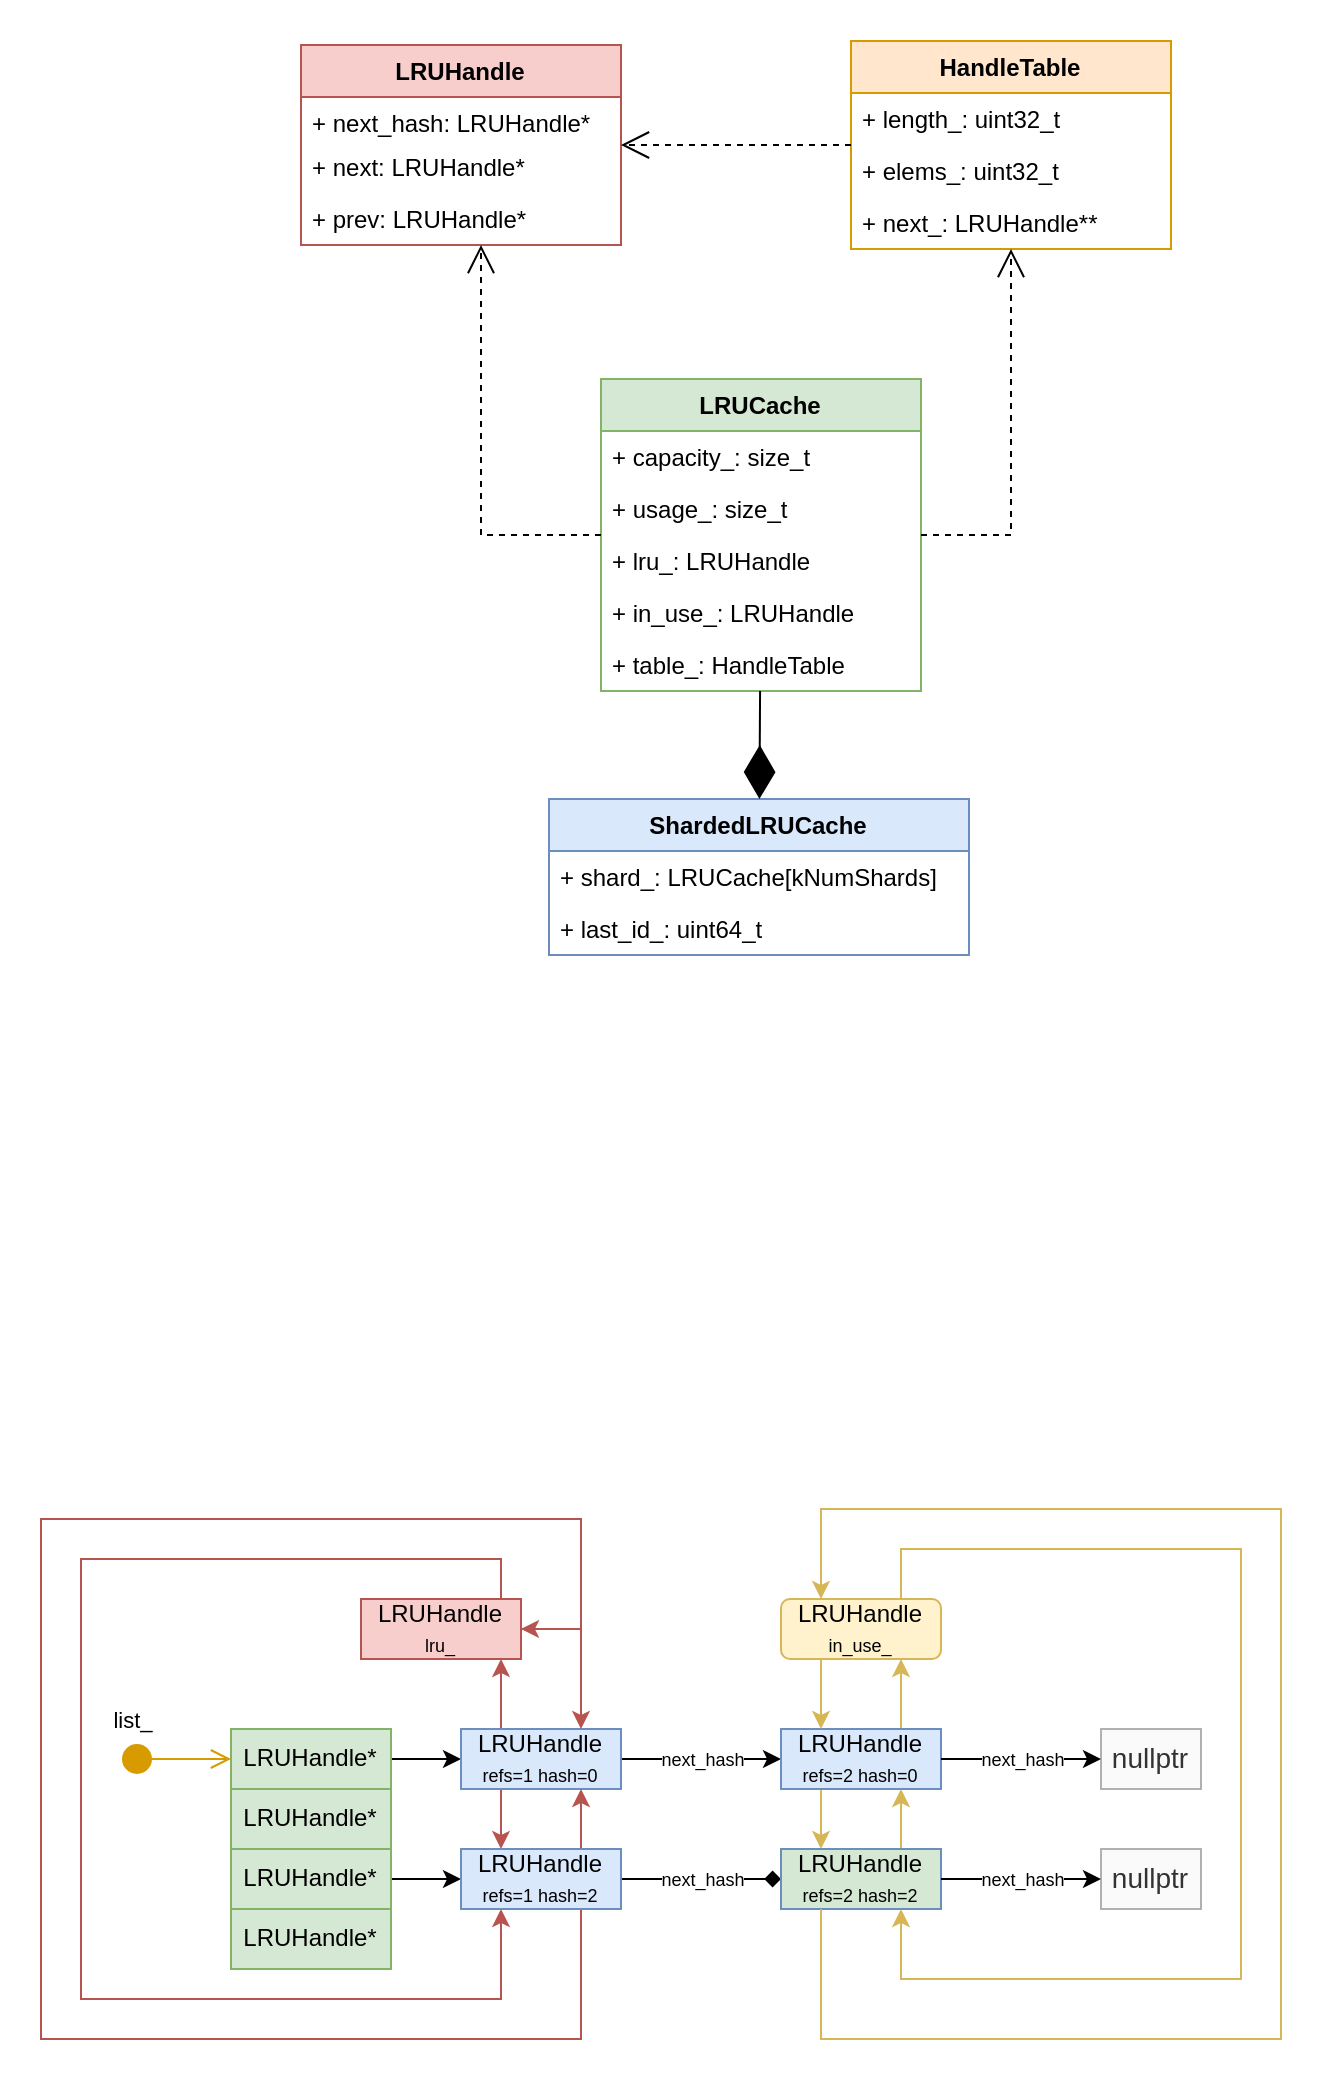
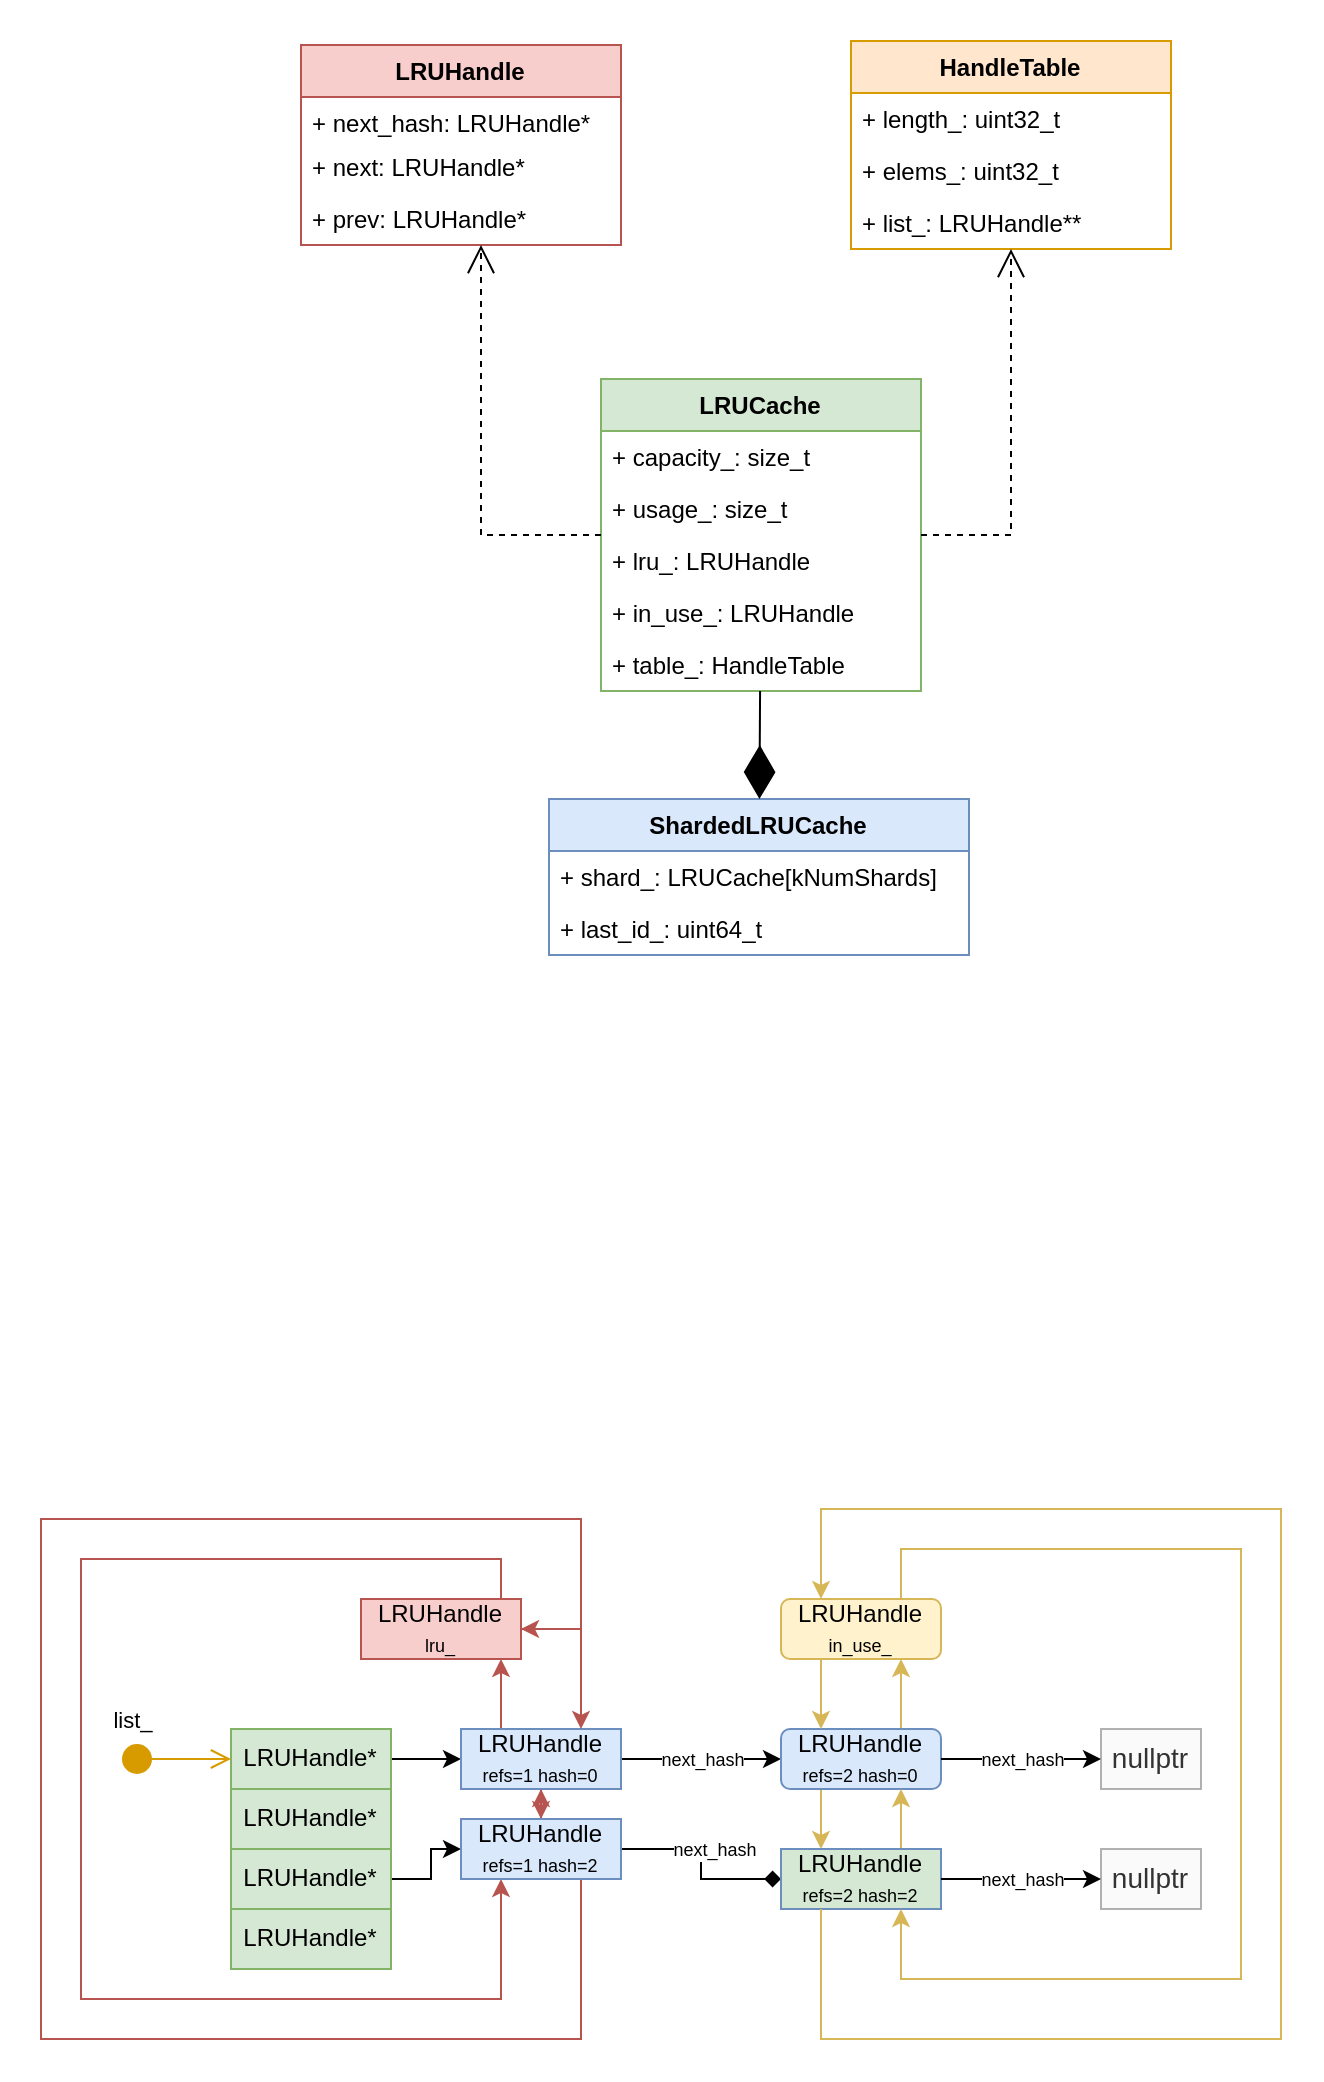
(737, 145) -> none
(987, 224) -> (981, 224)
(861, 1759) -> (861, 1759)
(541, 1879) -> (541, 1849)
